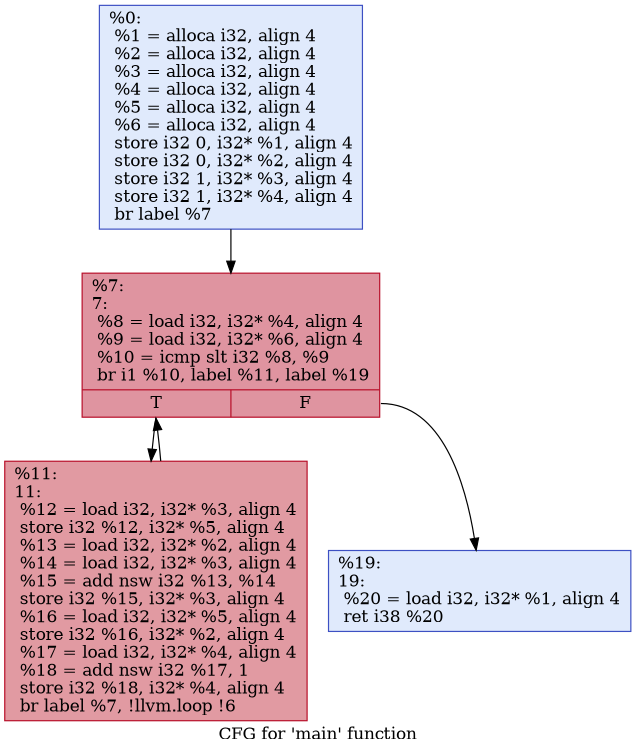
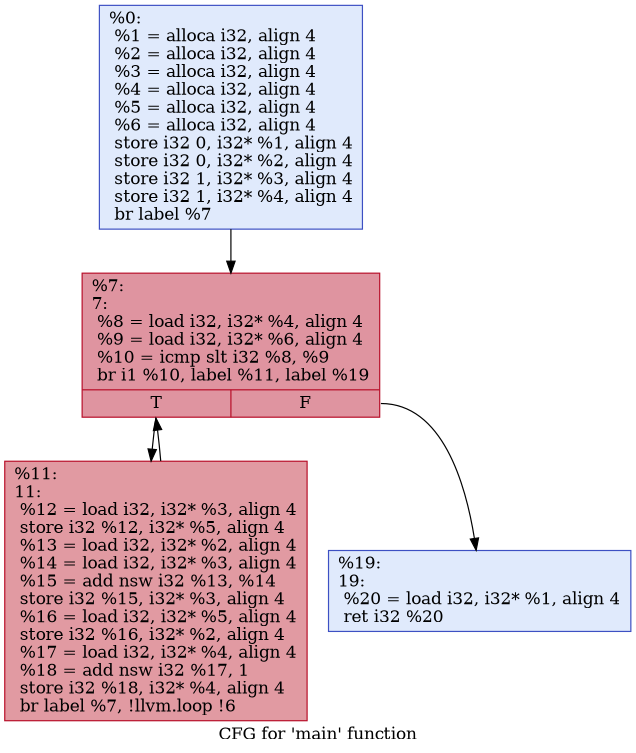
(391, 617) -> (391, 617)
